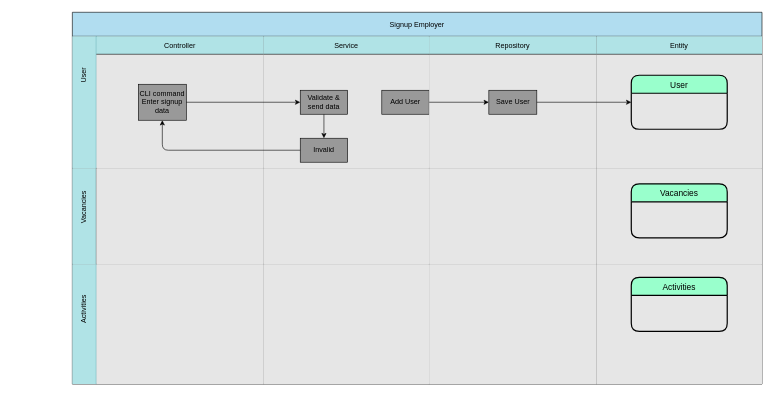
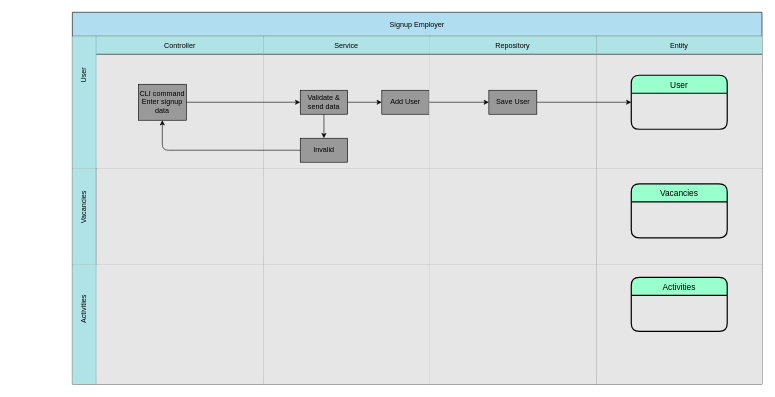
none -> (376, 102)
